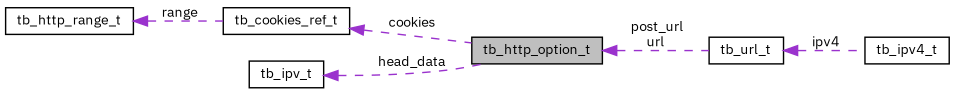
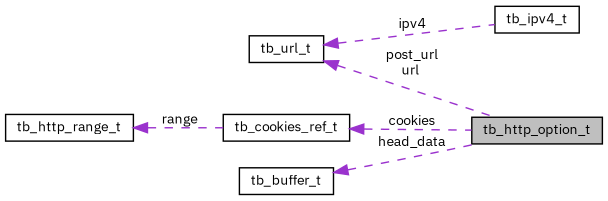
(663, 51) -> (416, 91)
(286, 74) -> (286, 181)
